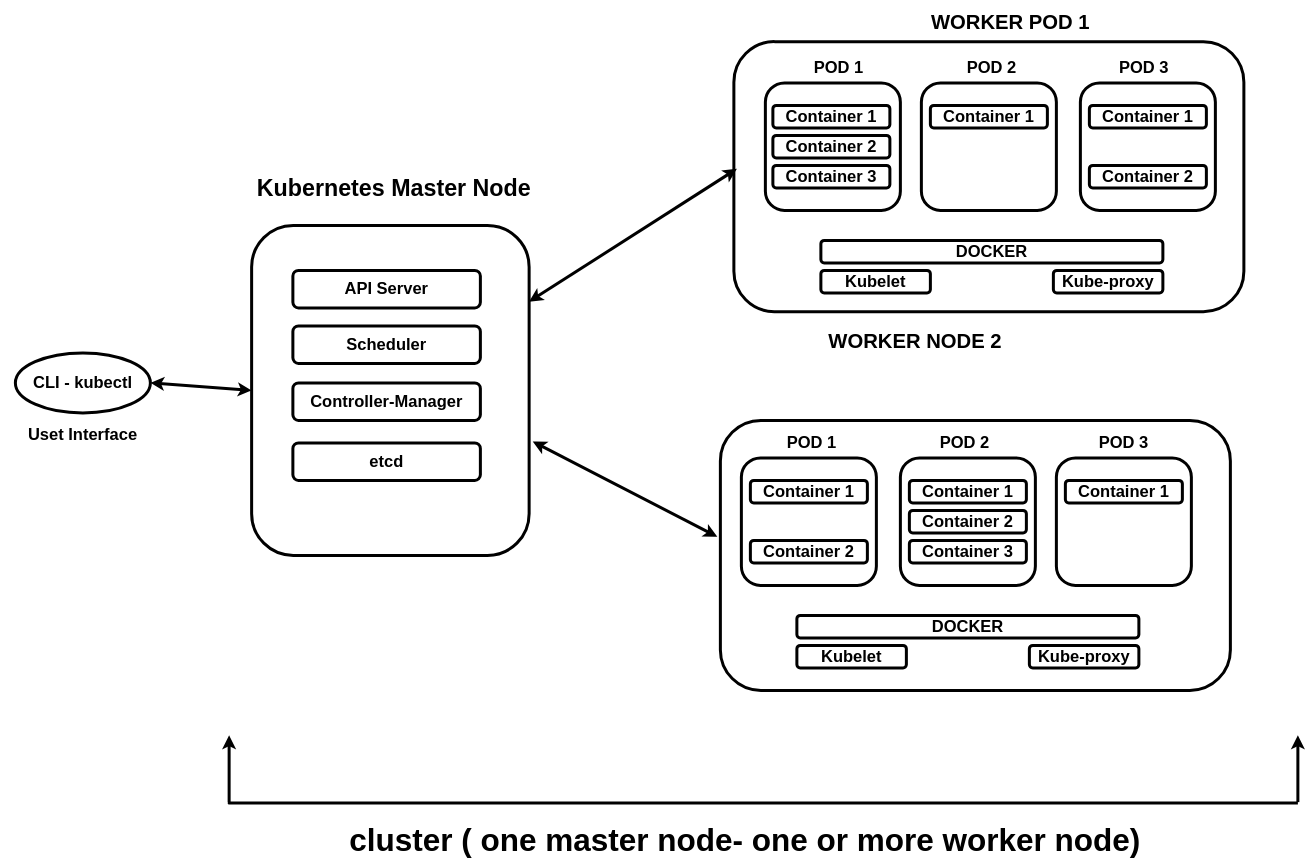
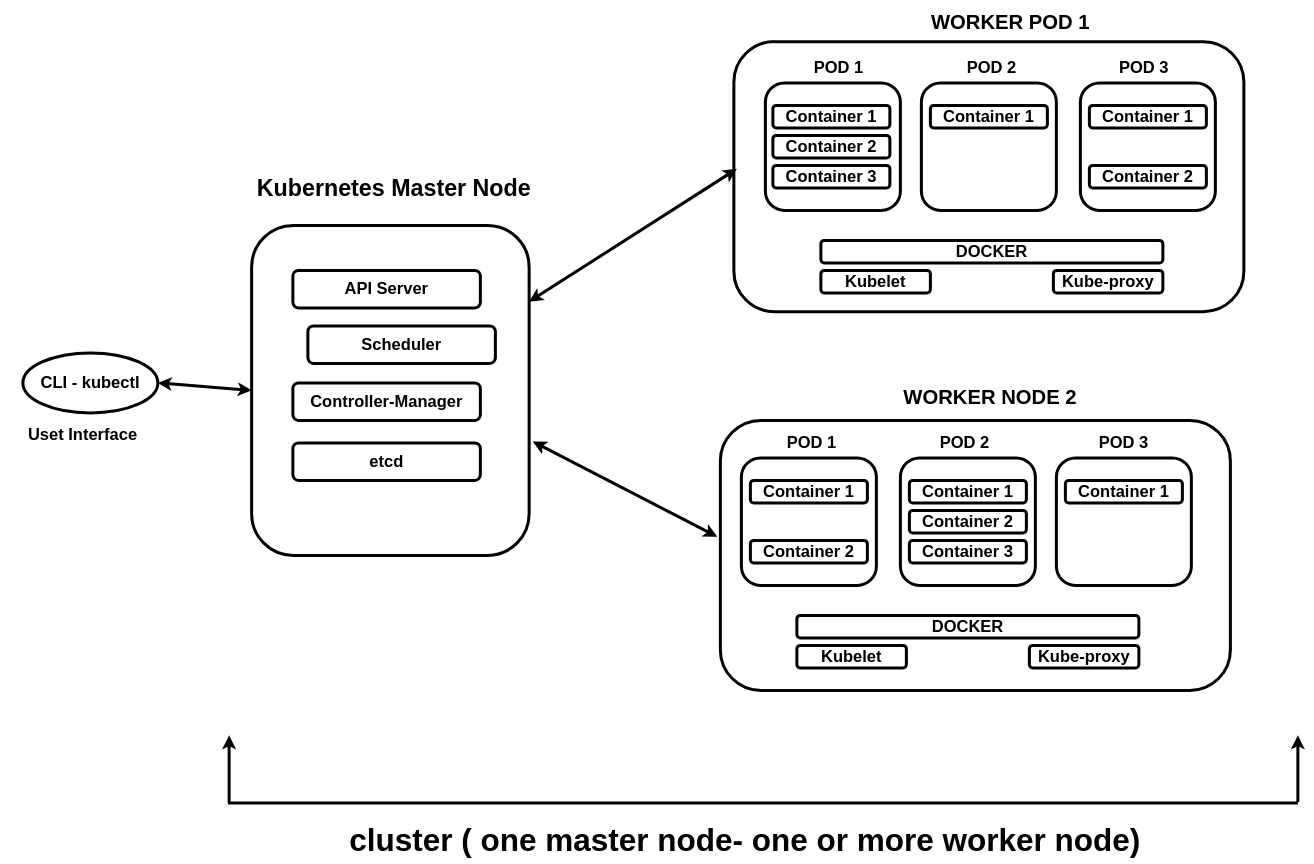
(915, 342) -> (990, 398)
(387, 345) -> (402, 345)
(83, 383) -> (90, 383)
